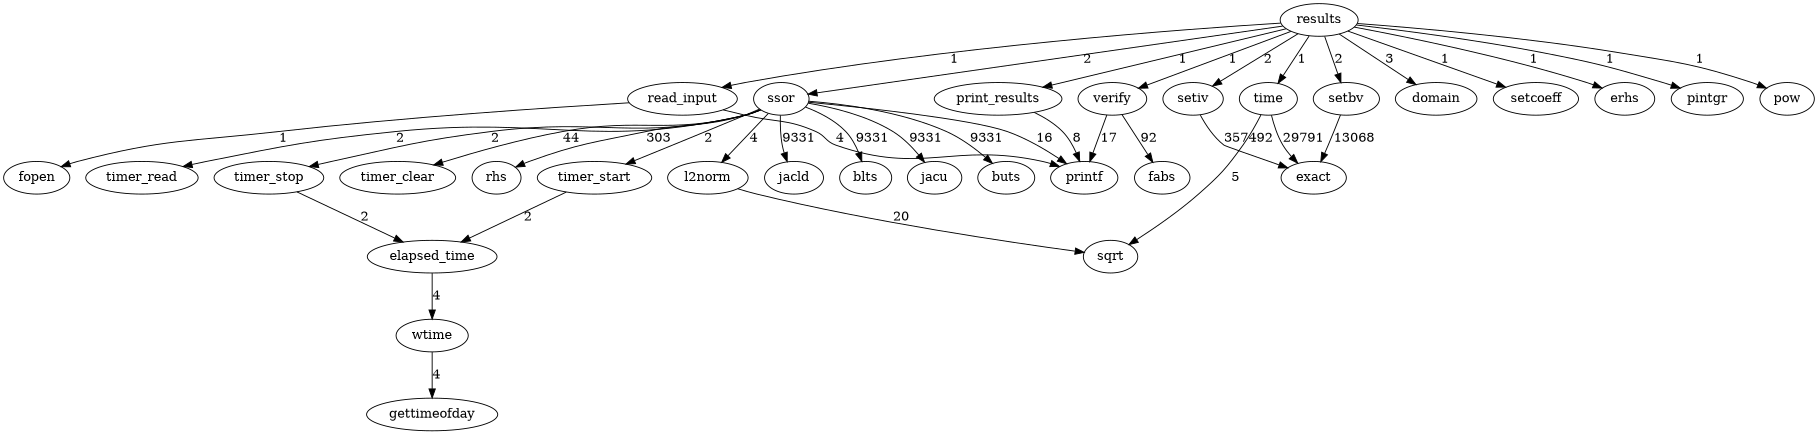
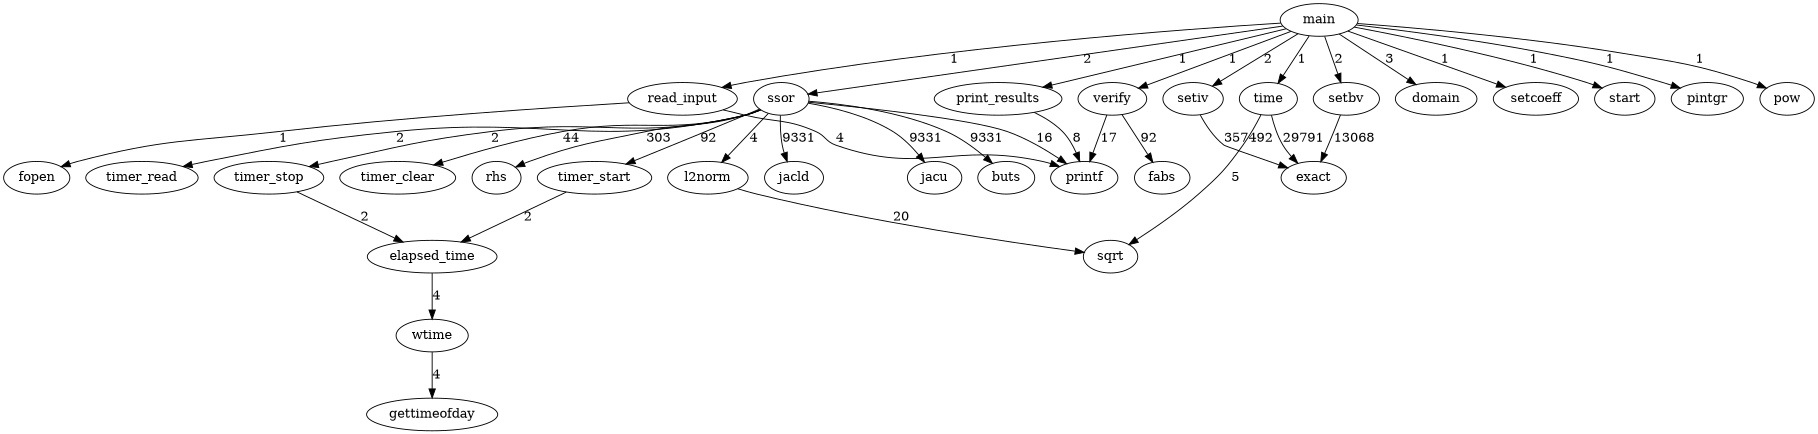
(1319, 20) -> (1319, 20)
(1625, 99) -> (1625, 99)
(709, 138) -> (709, 138)
(866, 178) -> none
